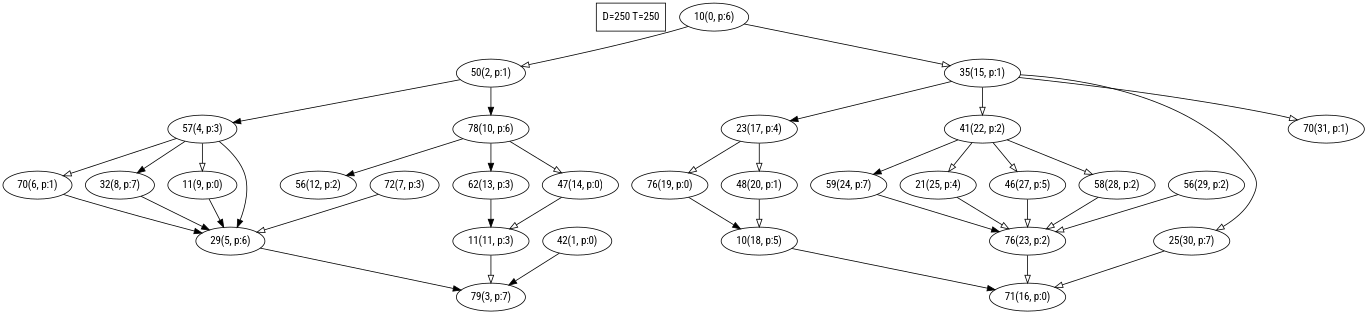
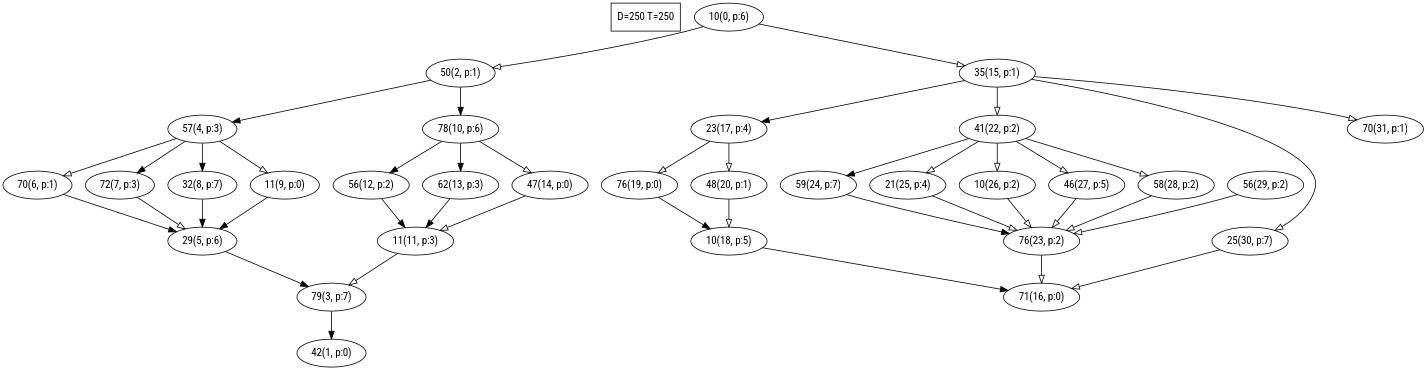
(245, 176) -> (164, 155)
none -> (997, 185)
none -> (391, 210)
(538, 267) -> (331, 321)
